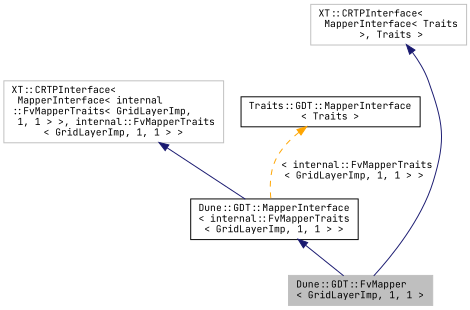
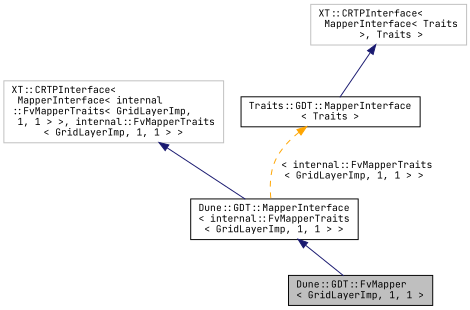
(436, 170) -> (355, 75)
(361, 290) -> (361, 290)
